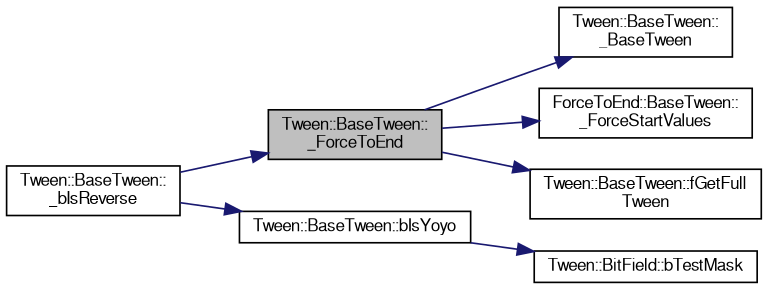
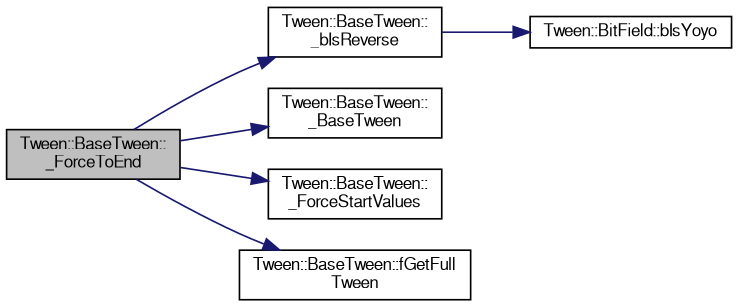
(646, 113) -> (355, 194)
(216, 164) -> (196, 94)
(355, 227) -> (631, 32)
(646, 267) -> none
